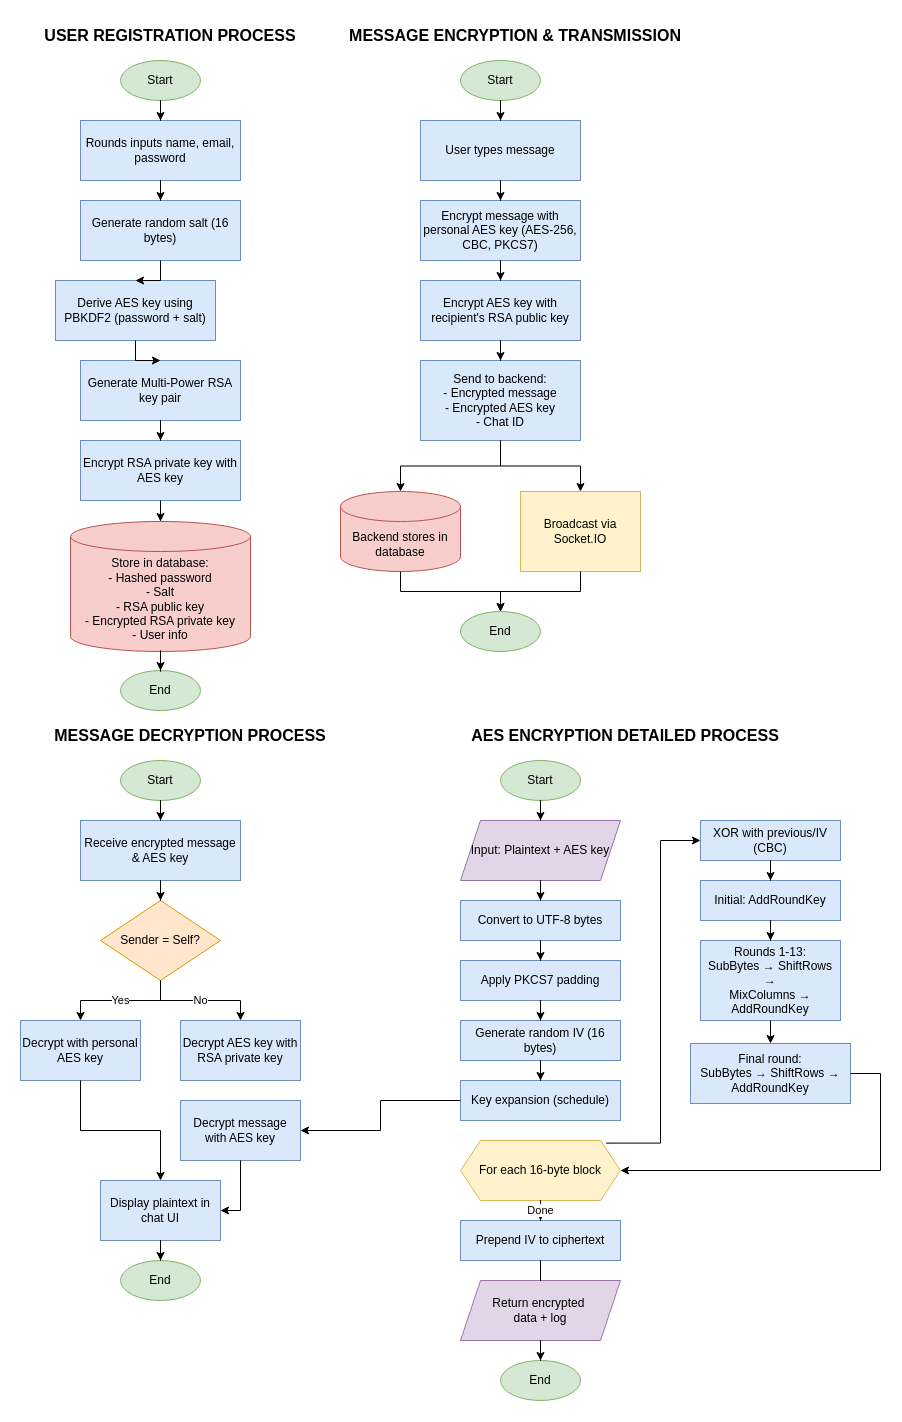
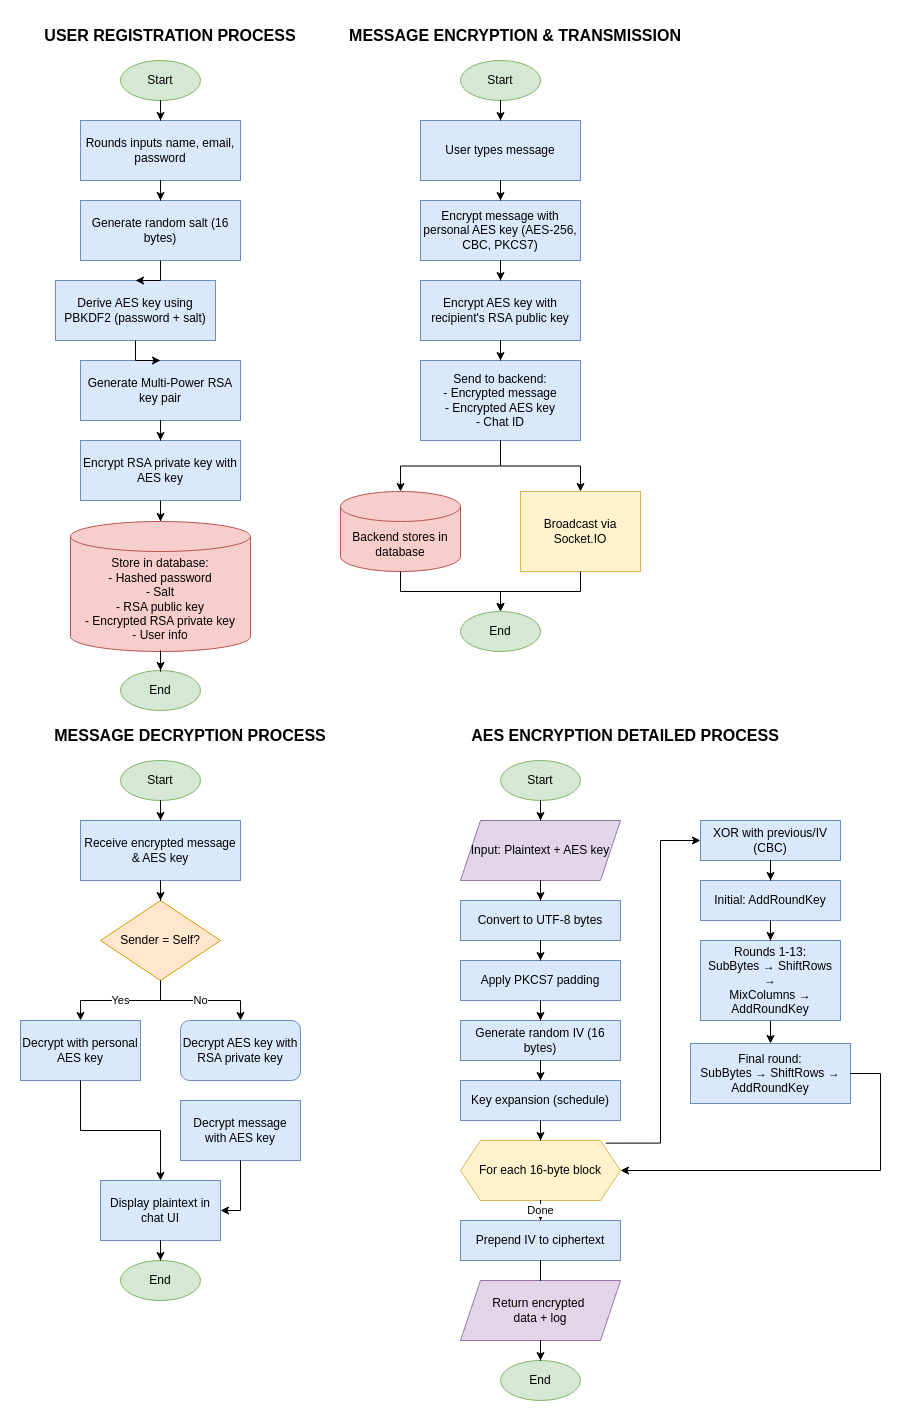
(241, 1051) -> (241, 1051)
(381, 1112) -> (541, 1135)
